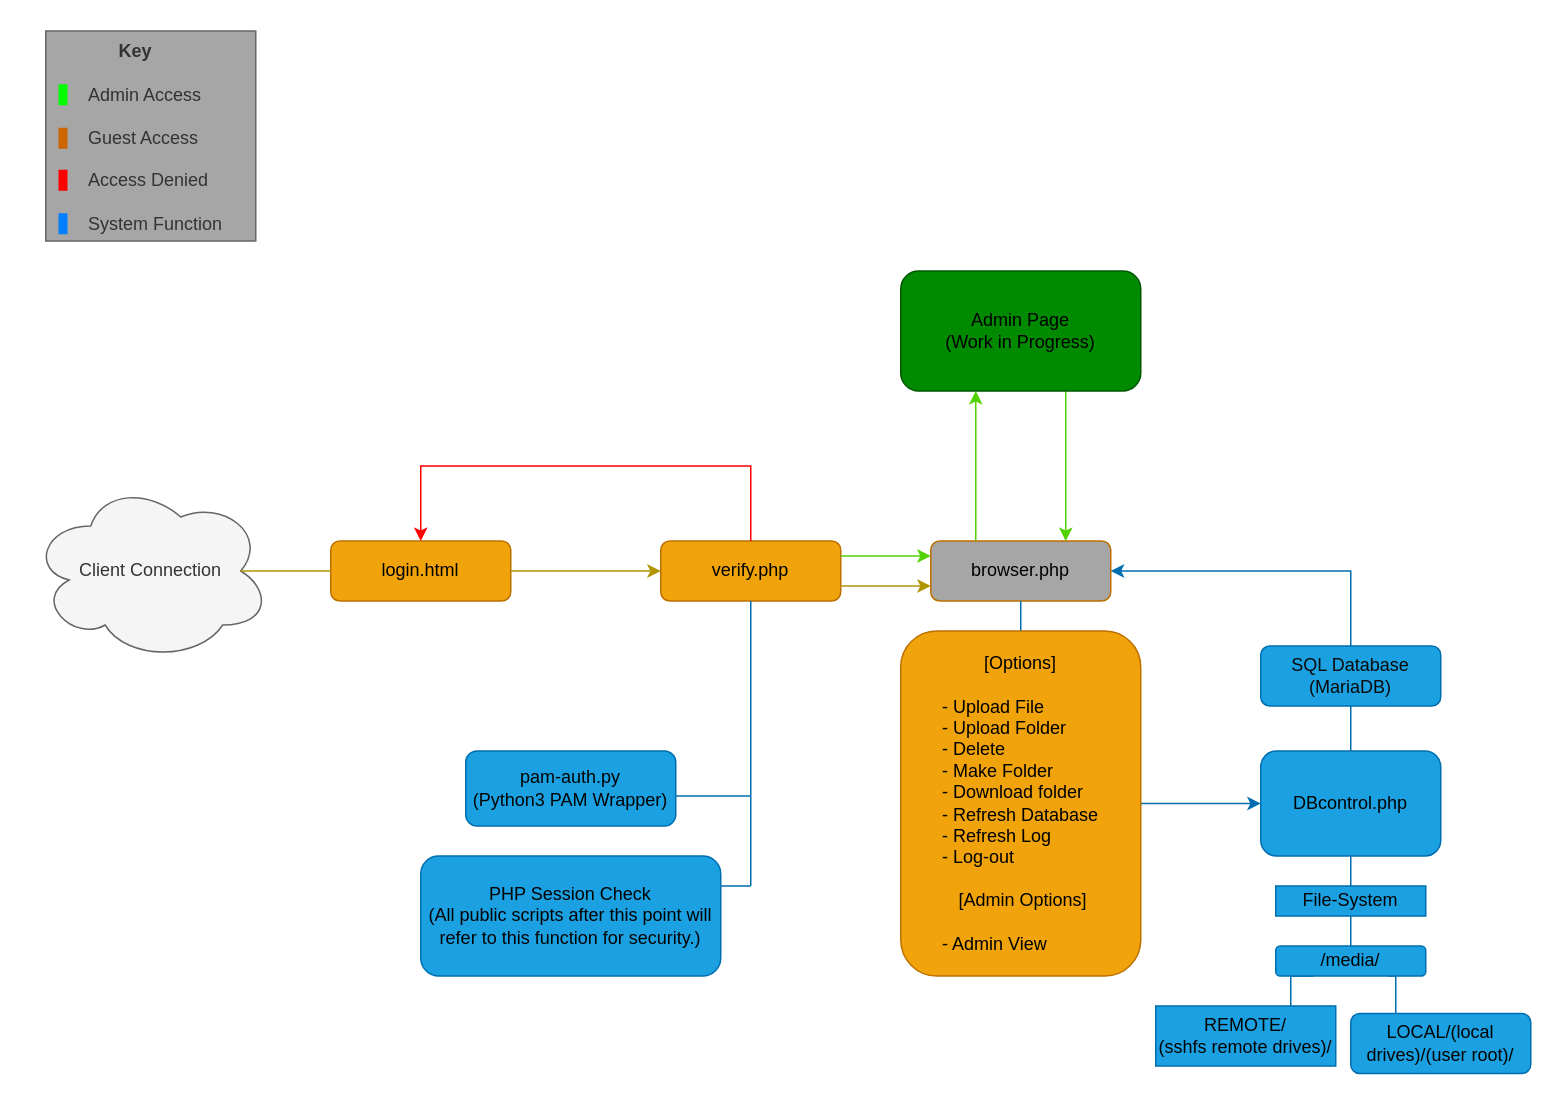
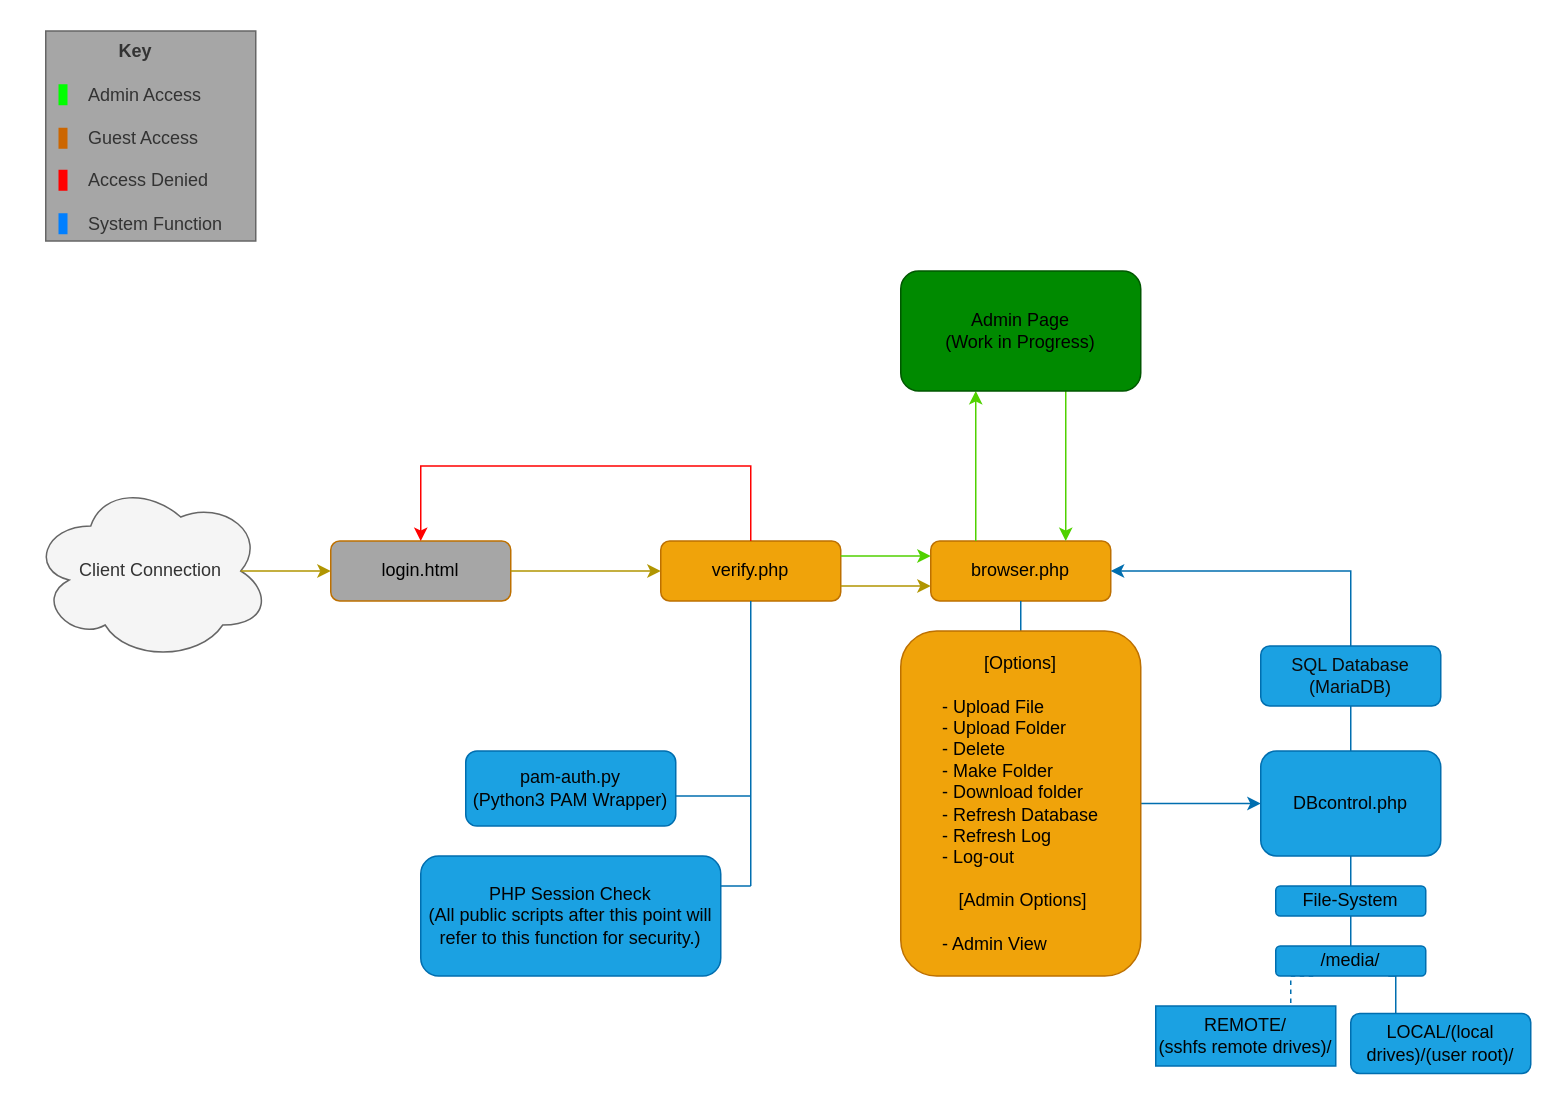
(324, 571) -> (319, 571)
(421, 571) -> (421, 571)
(1021, 571) -> (1021, 571)
(1351, 901) -> (1351, 901)
(1291, 990) -> (1291, 990)
